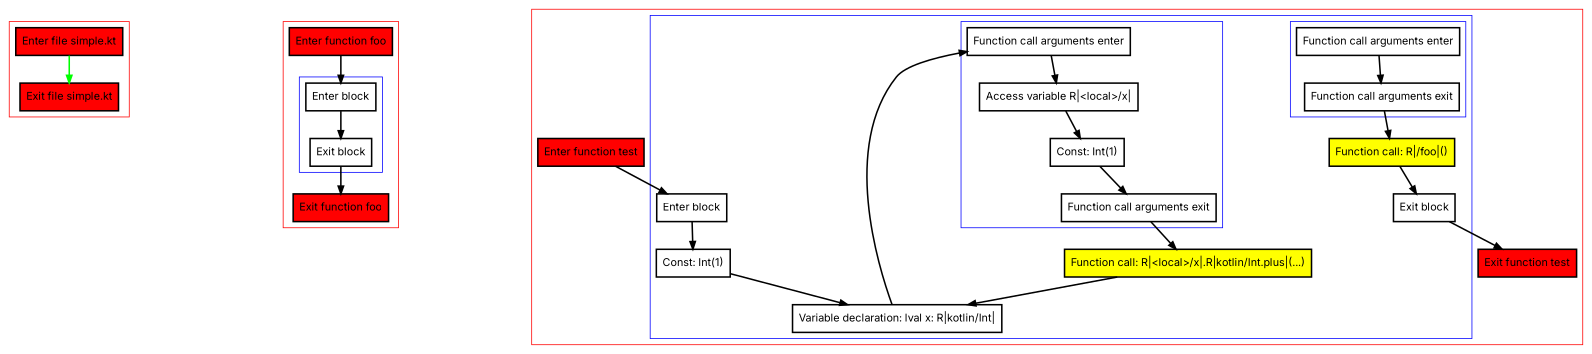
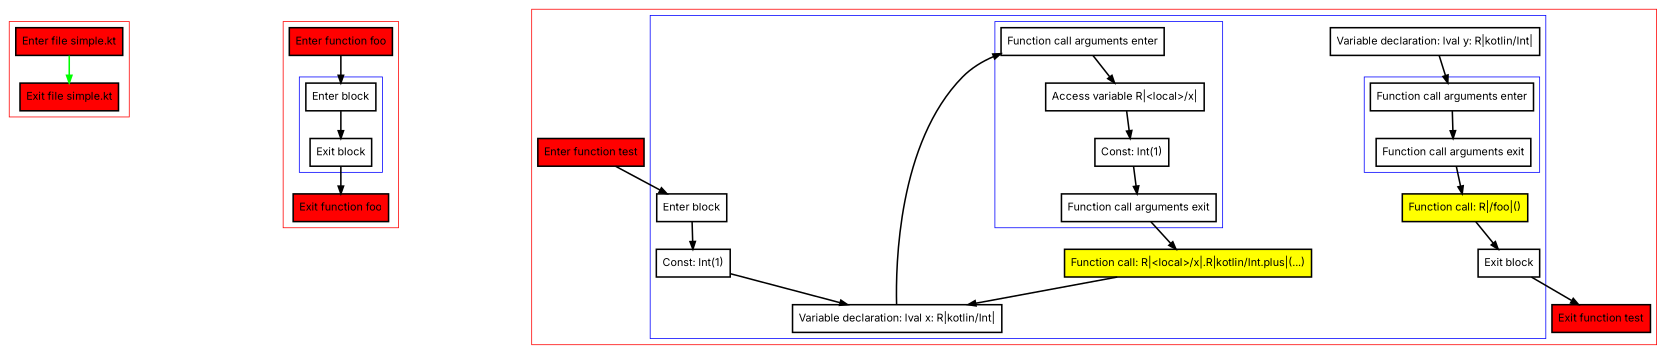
none -> (1435, 42)
